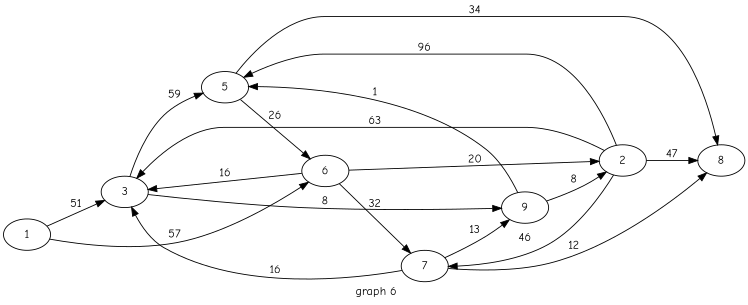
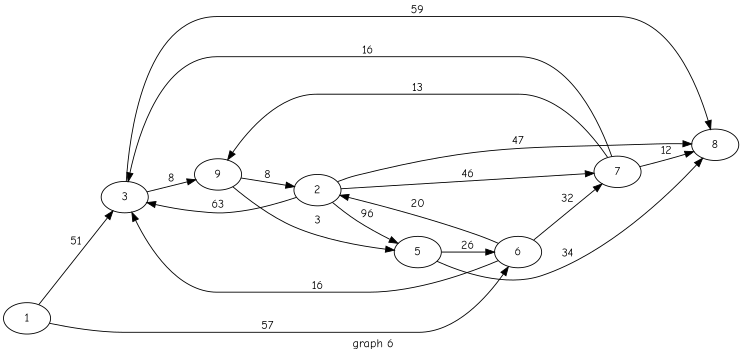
(375, 92) -> (317, 220)
(153, 128) -> (389, 17)
